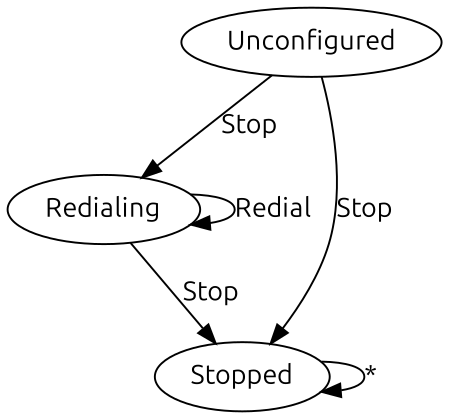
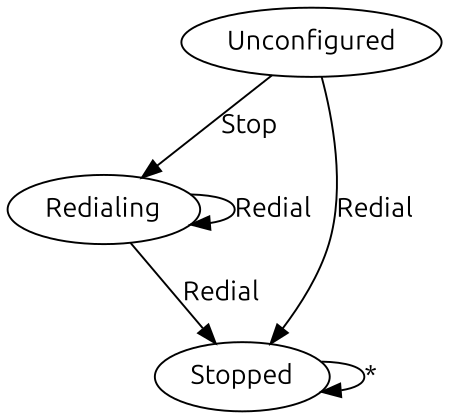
(365, 210) -> (375, 210)
(212, 293) -> (221, 293)
